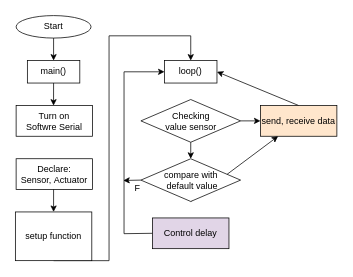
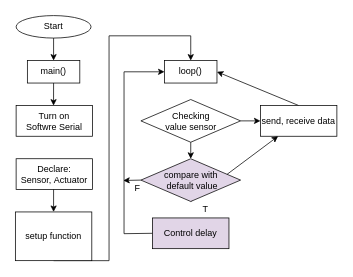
(299, 121) -> (299, 121)
(191, 180) -> (191, 180)
none -> (206, 209)
